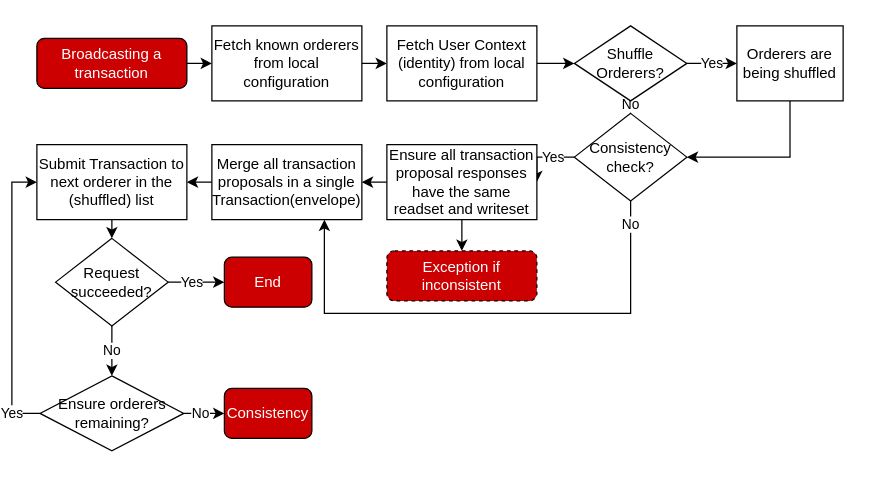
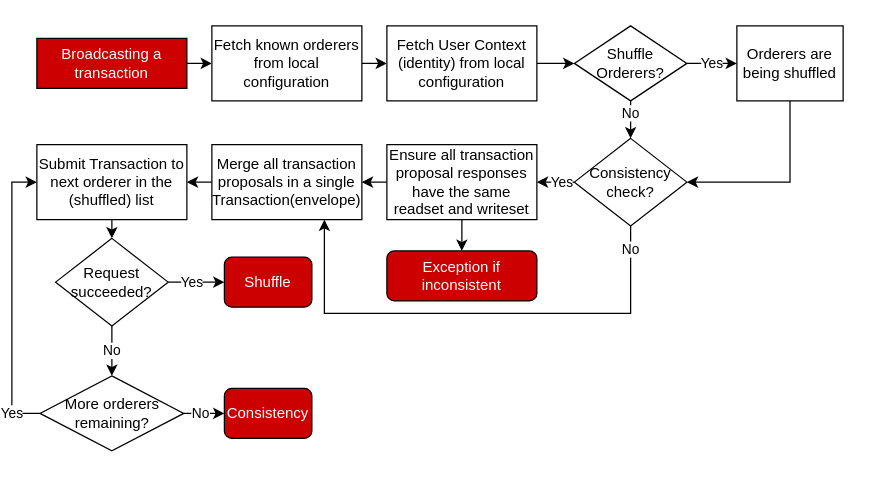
(112, 63) -> (112, 63)
(631, 157) -> (631, 182)
(462, 276) -> (462, 276)
(268, 282) -> (268, 282)
(113, 413) -> (113, 413)
